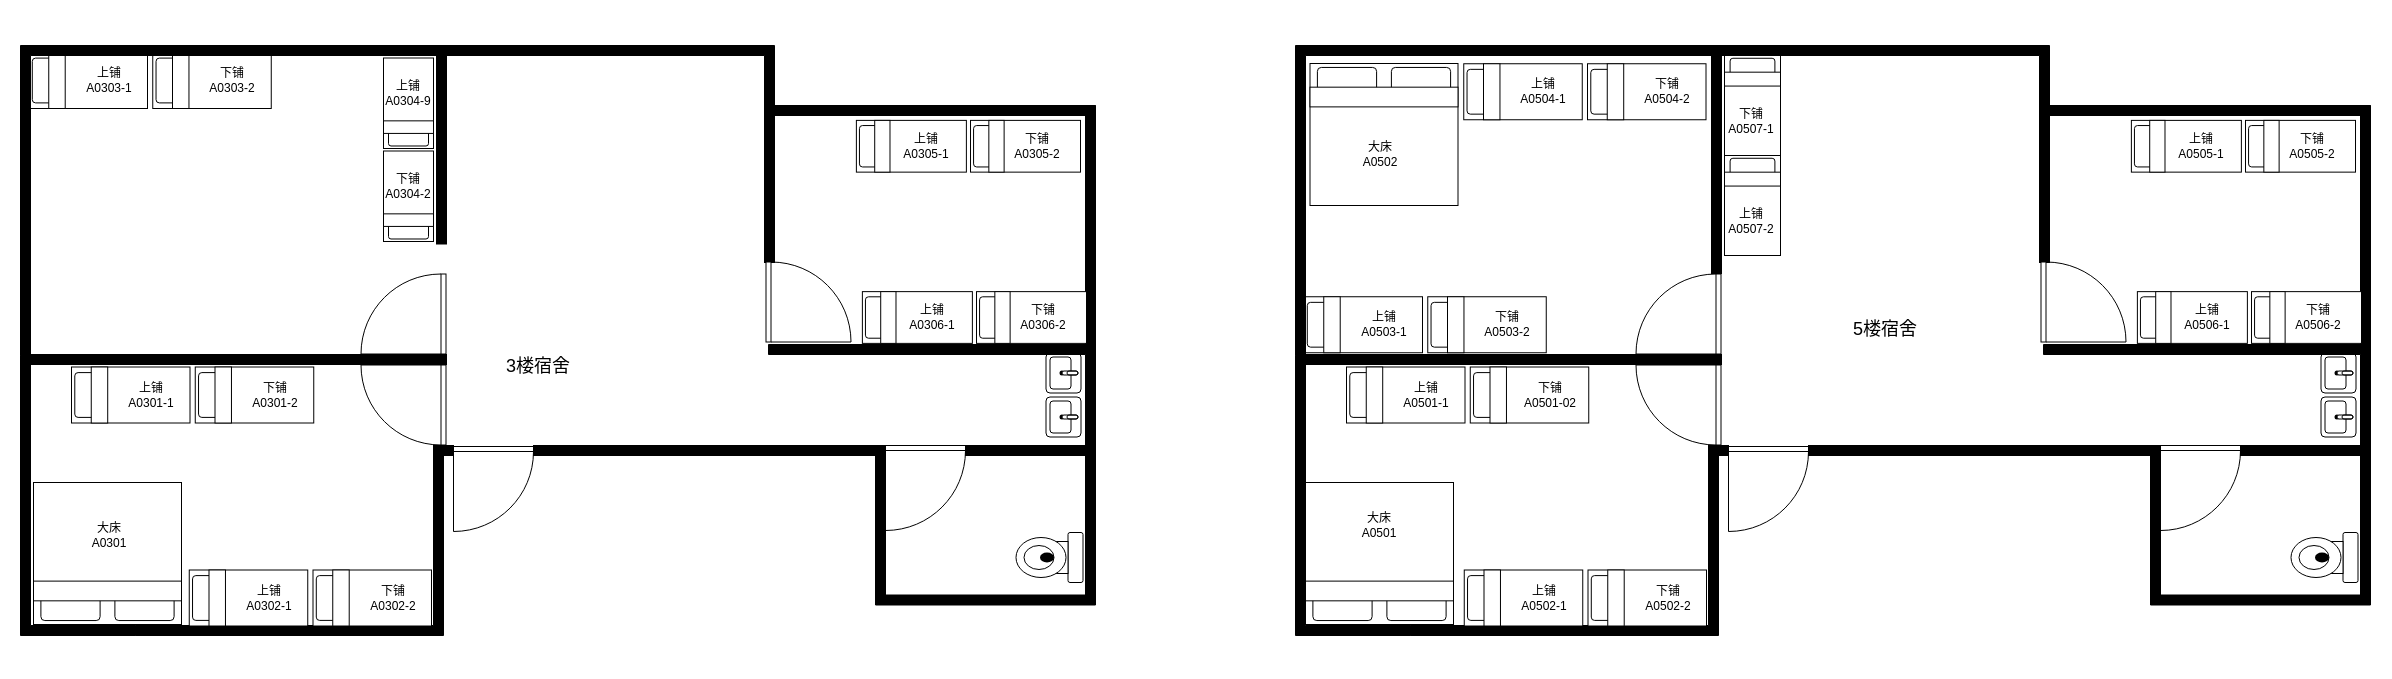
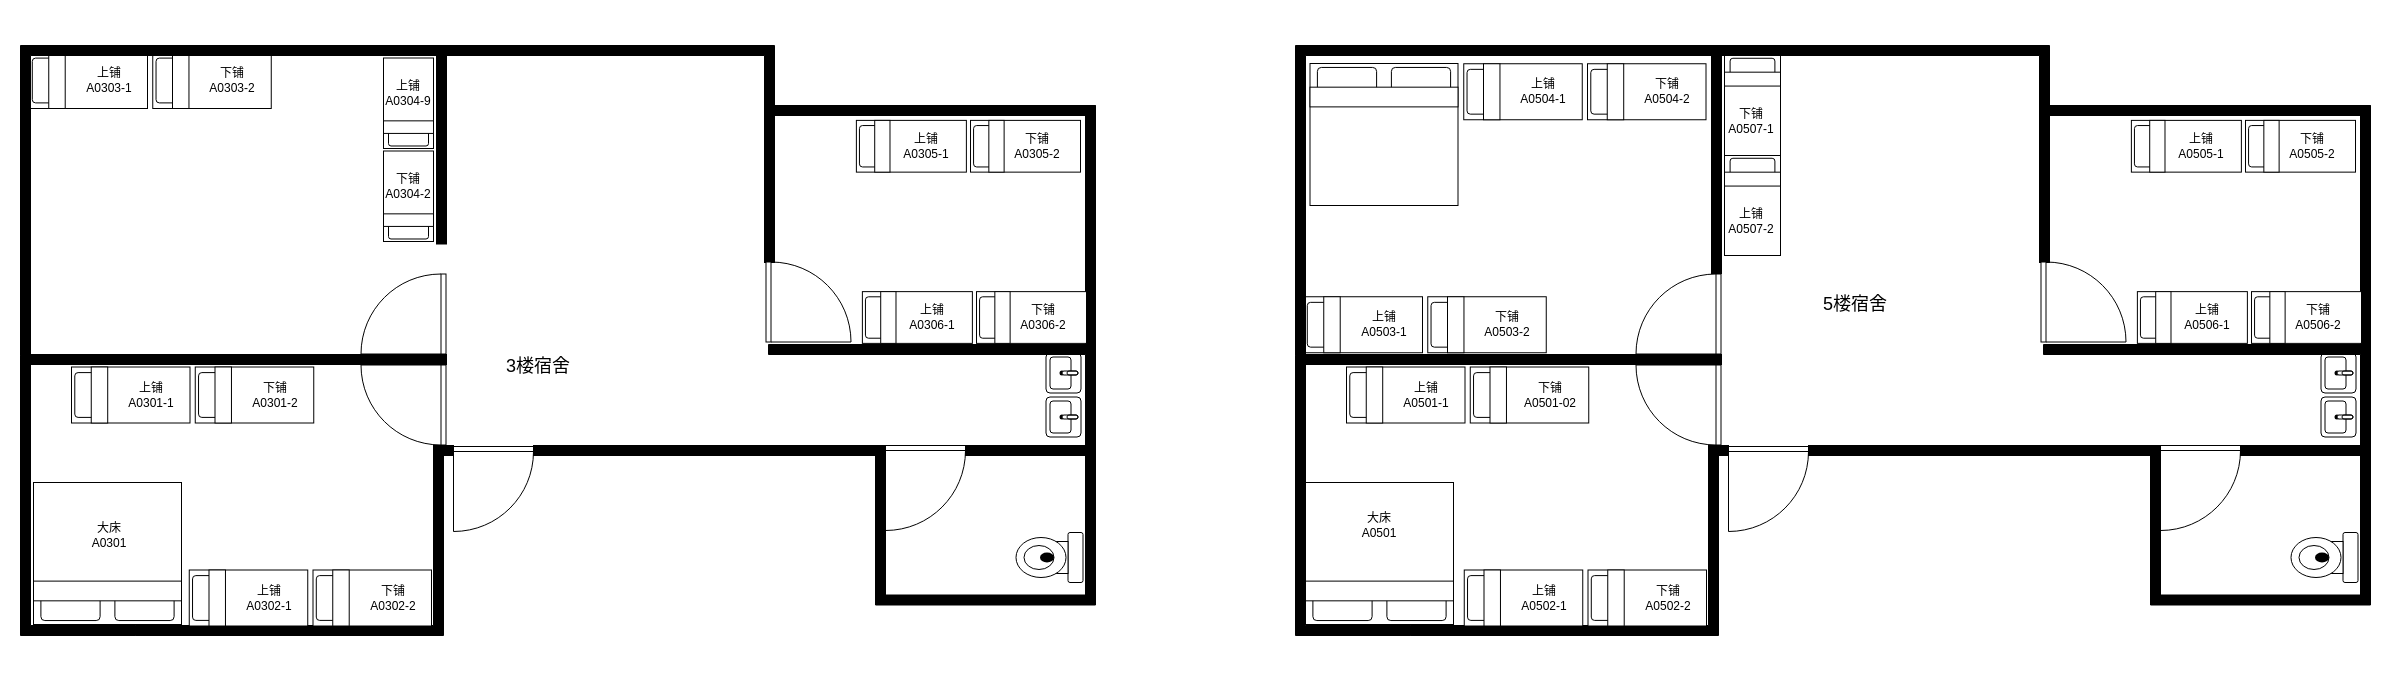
(1381, 155) -> none
(1885, 330) -> (1855, 305)
